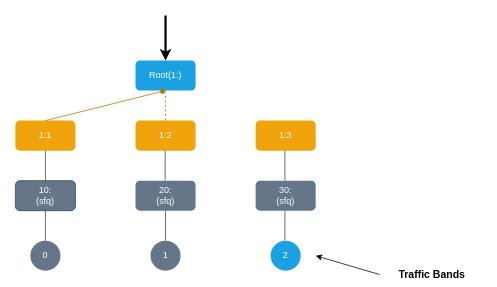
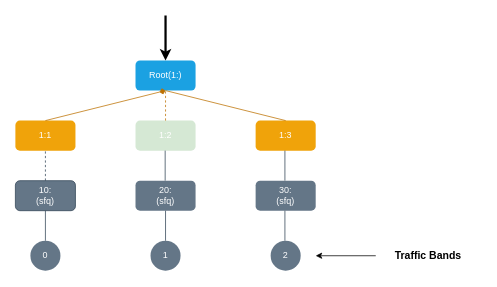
none -> (226, 105)
(165, 135) -> (165, 135)
(45, 166) -> (45, 166)
(285, 255) -> (285, 255)
(432, 274) -> (428, 255)
